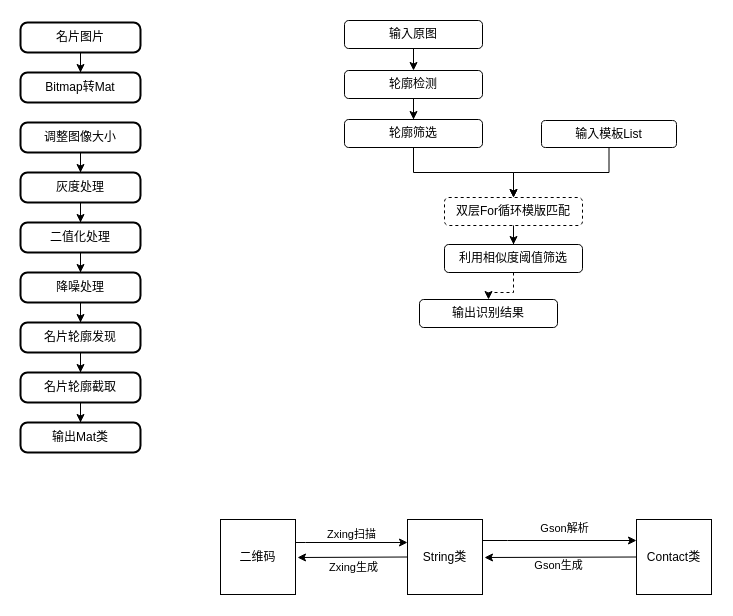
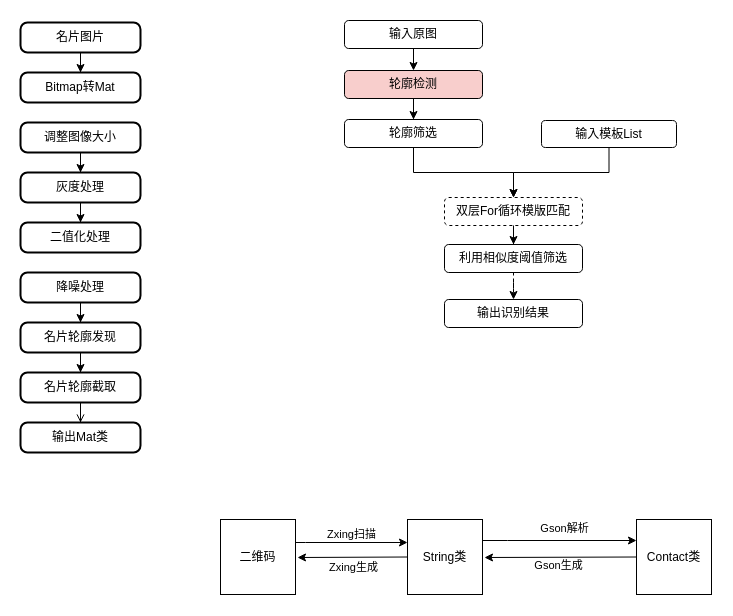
(414, 85) -> (414, 85)
(81, 267) -> none
(489, 314) -> (514, 314)
(81, 414) -> (81, 416)
